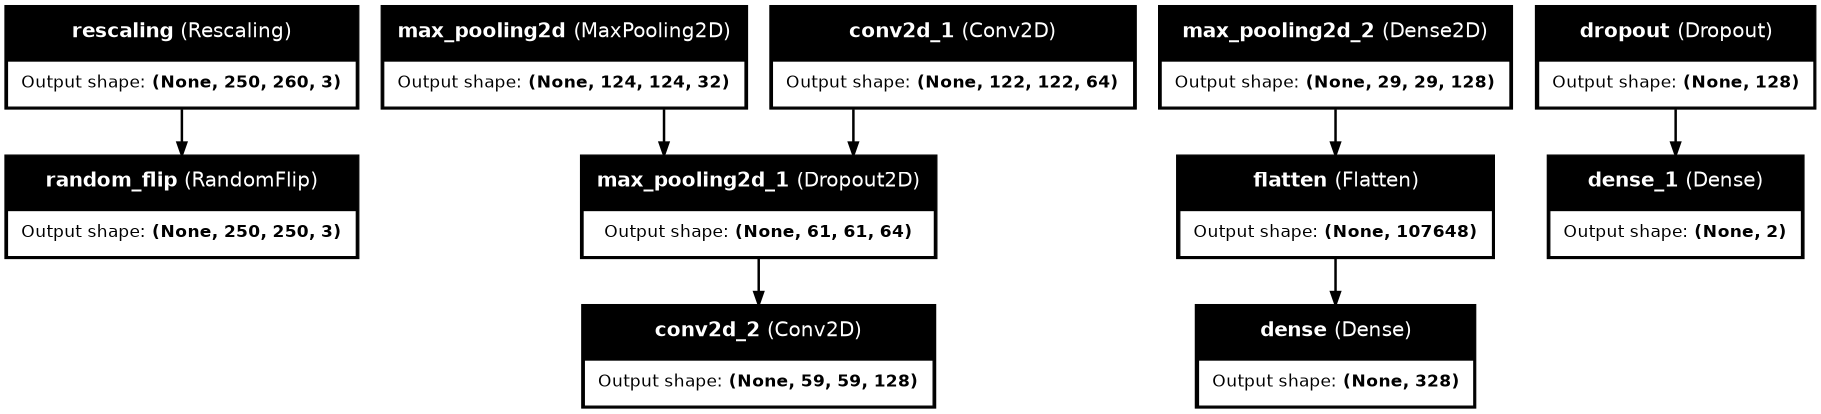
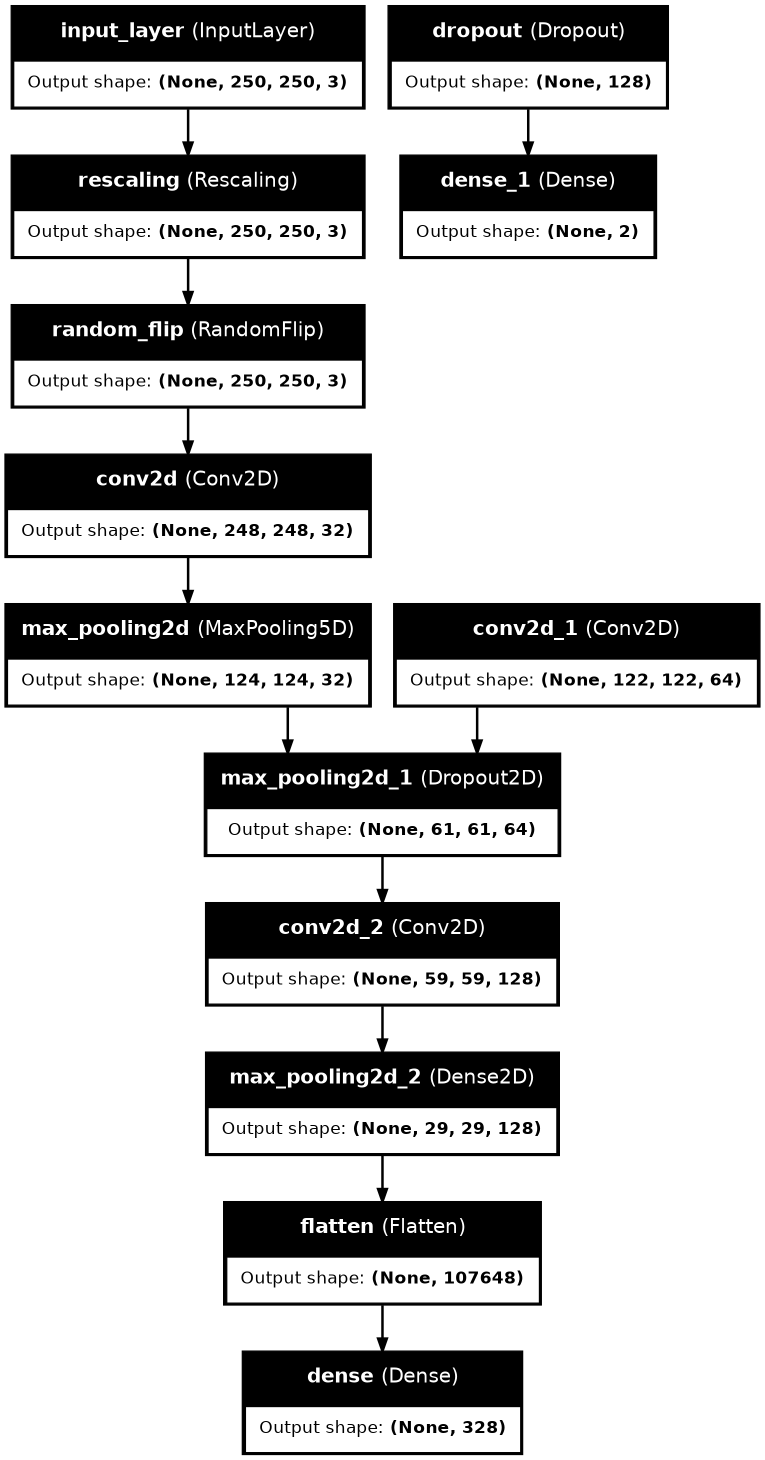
(649, 31) -> (273, 629)
none -> (188, 57)
(247, 82) -> (254, 232)
none -> (188, 506)
none -> (382, 1023)
